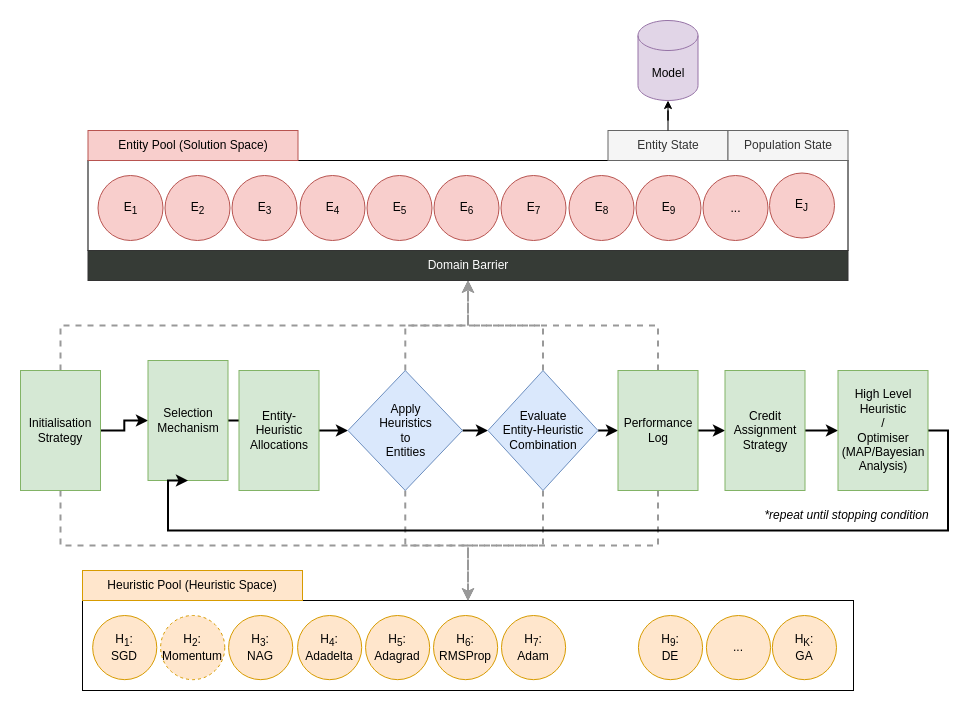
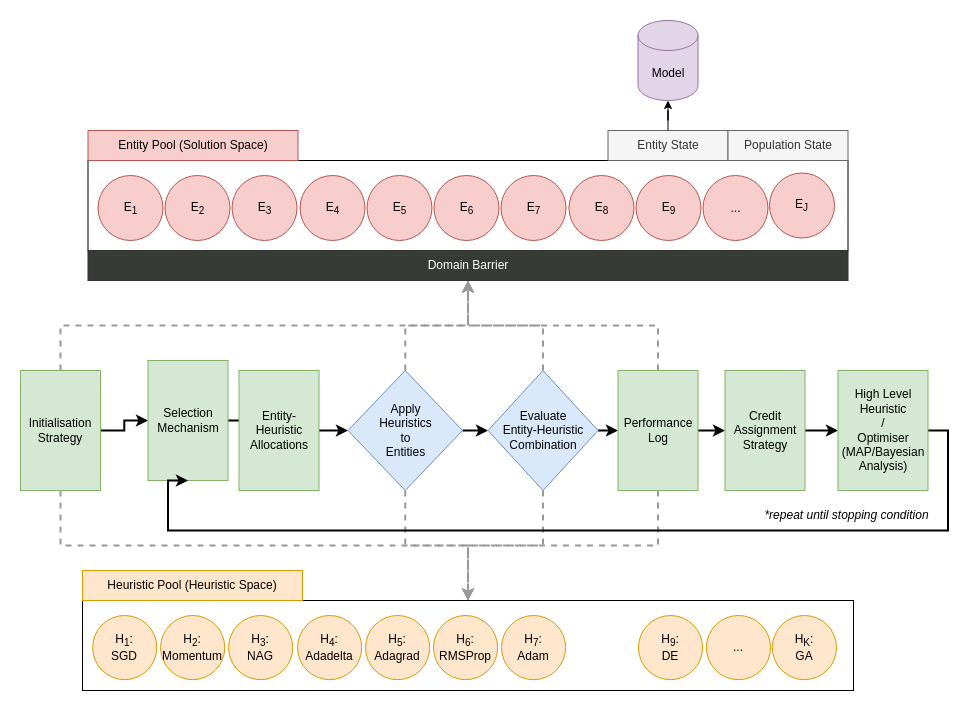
(193, 648) -> (193, 648)
